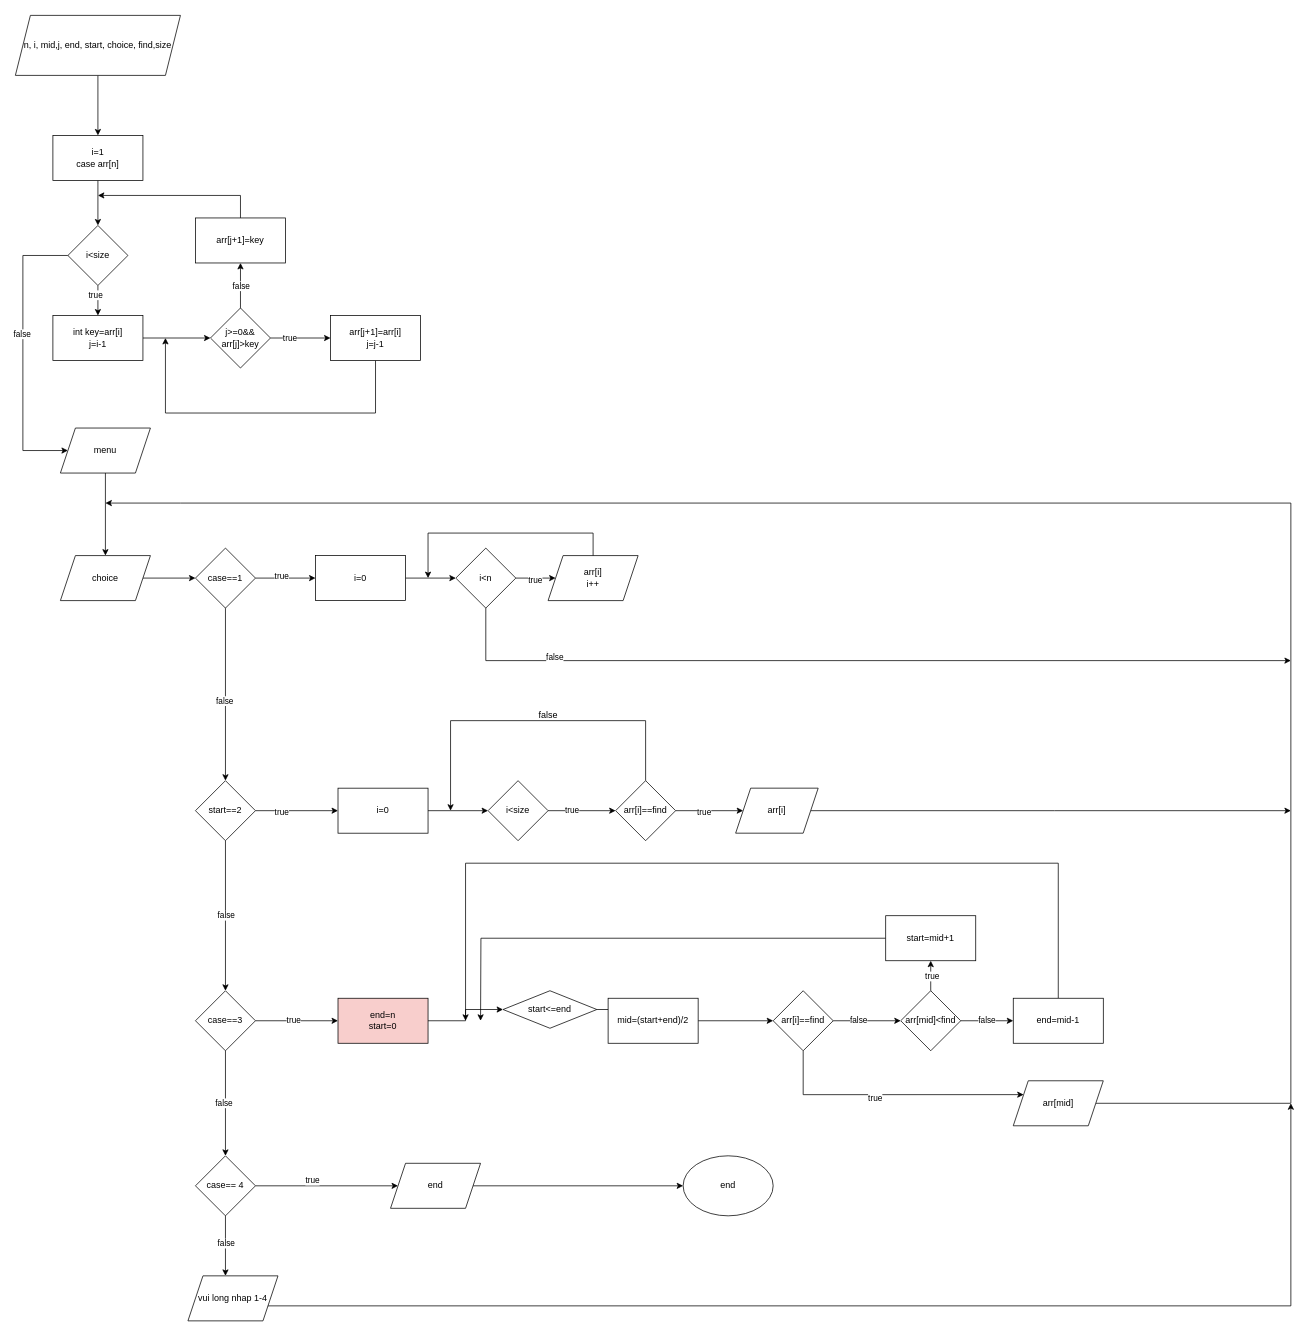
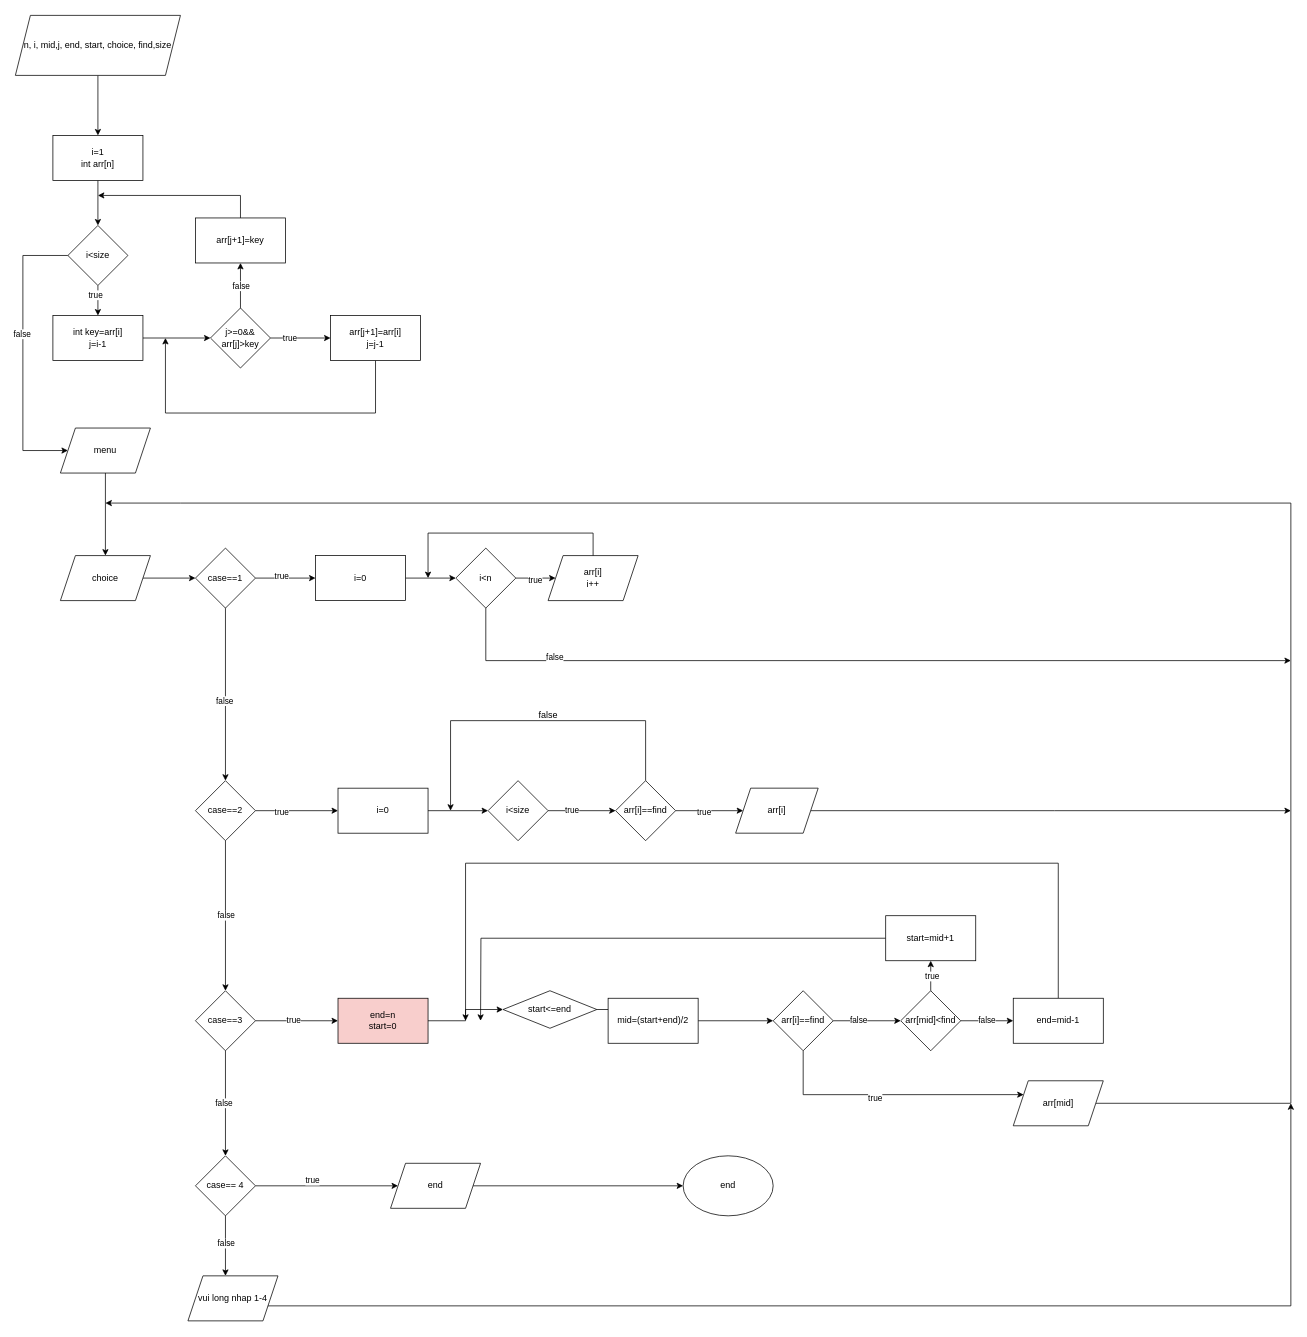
(98, 158) -> (98, 158)
(225, 810) -> (225, 810)
